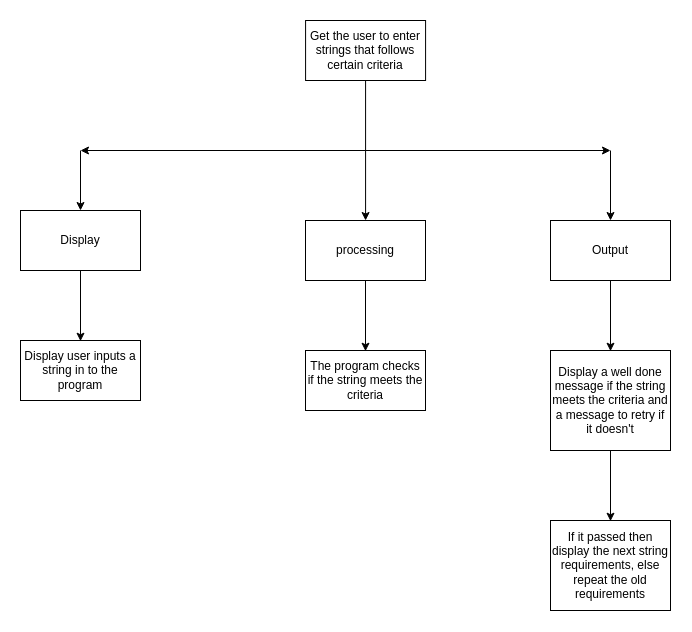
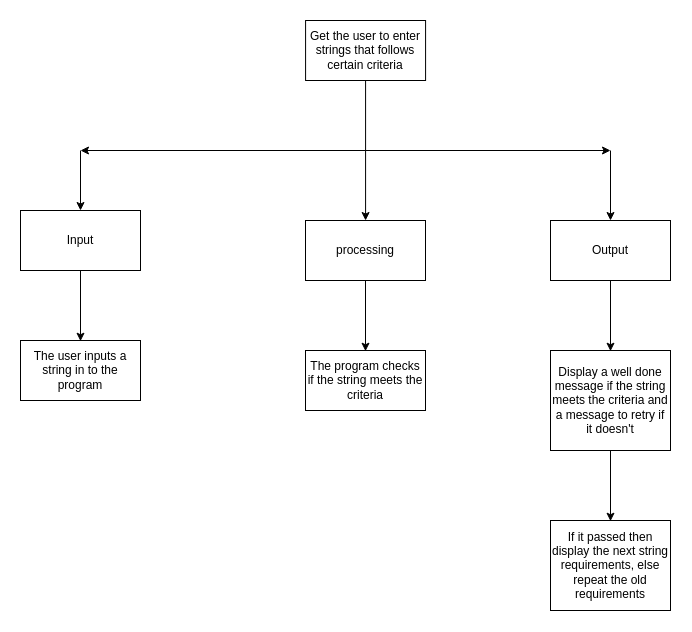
(81, 241) -> (81, 241)
(81, 371) -> (81, 371)
